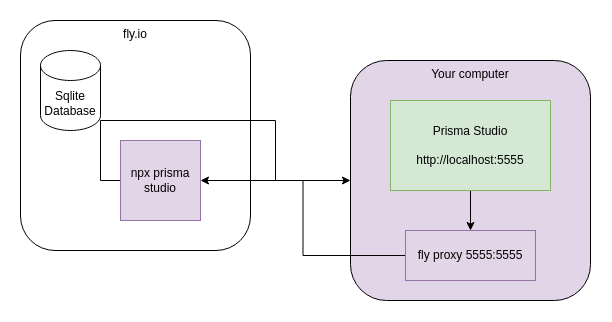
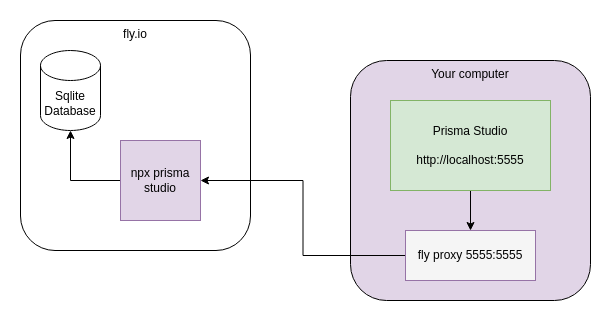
(186, 121) -> (71, 175)
(471, 256) -> (471, 256)
